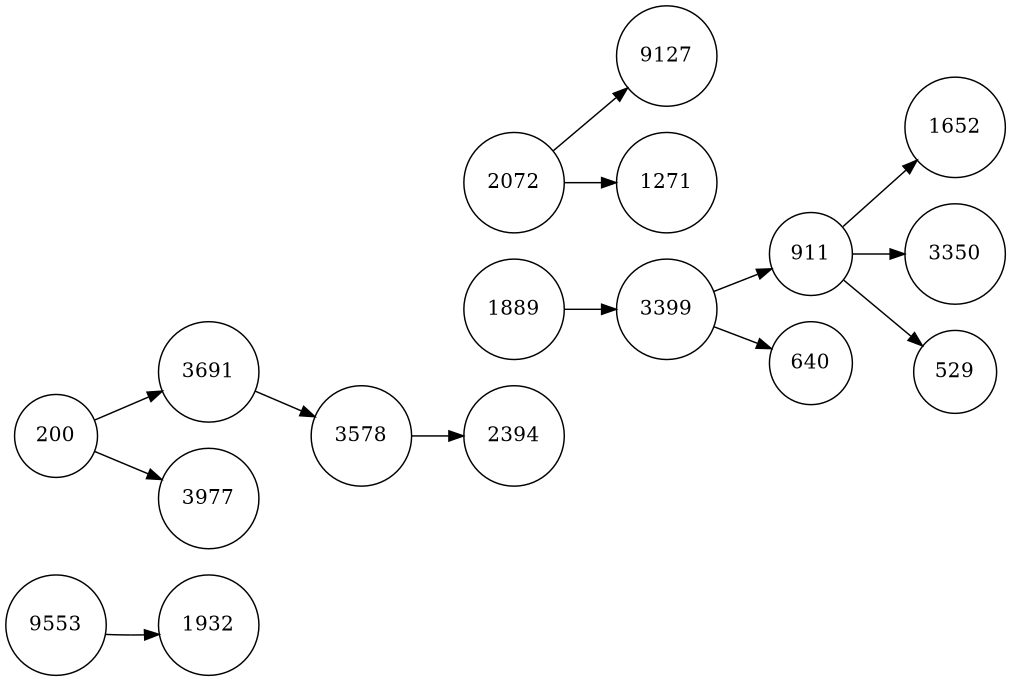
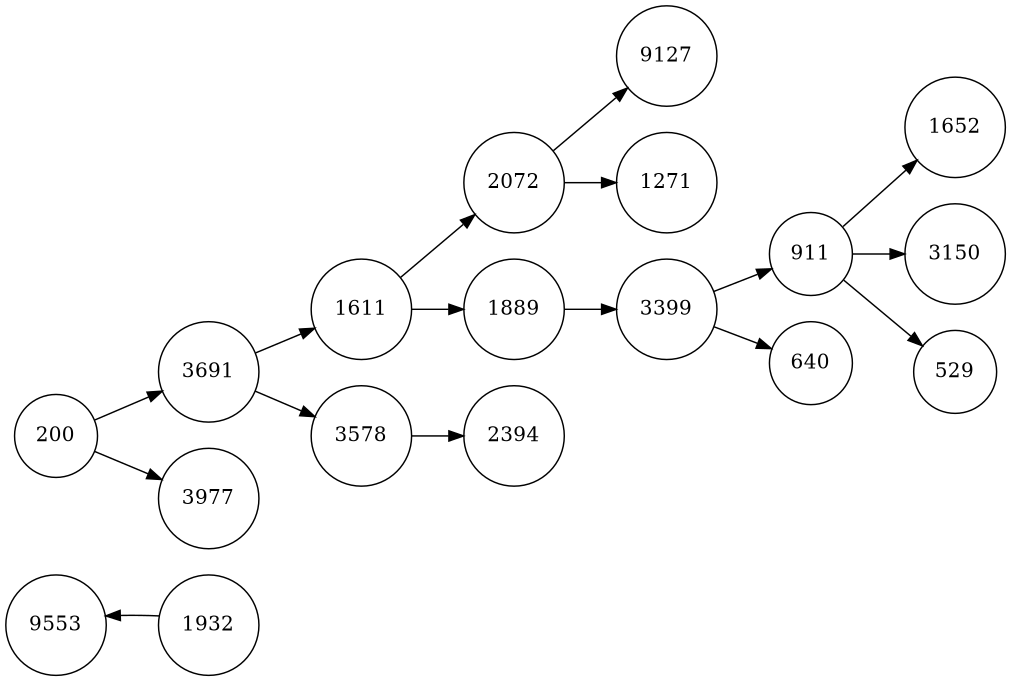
(955, 254) -> (955, 254)
none -> (361, 309)
(125, 635) -> (140, 615)
